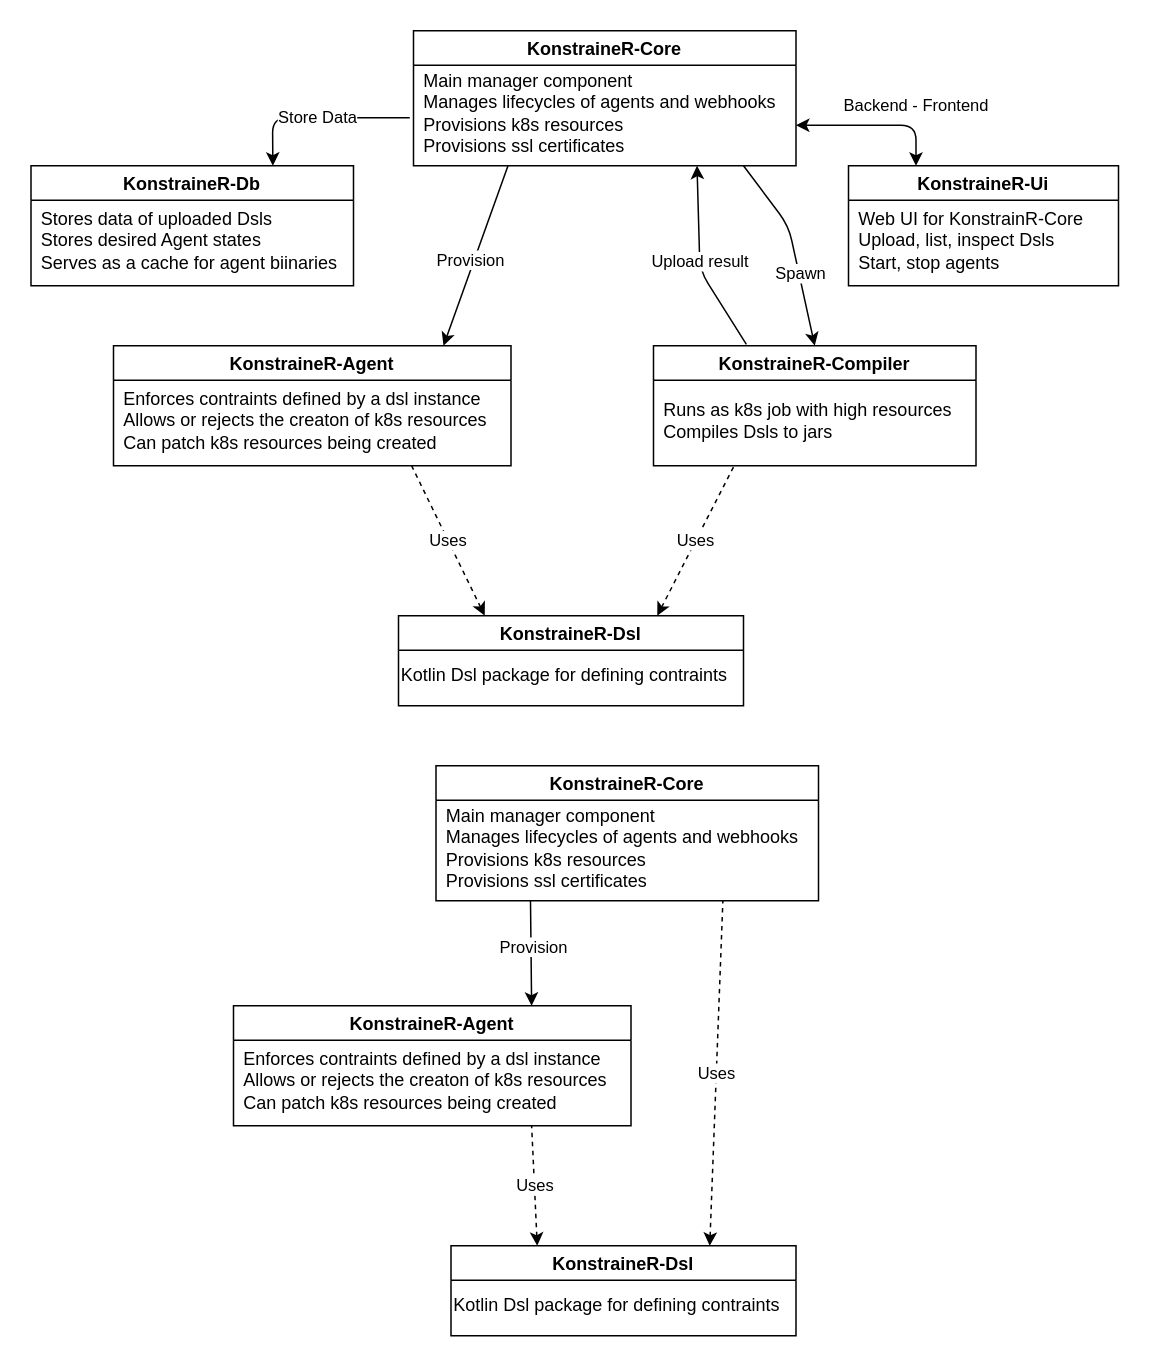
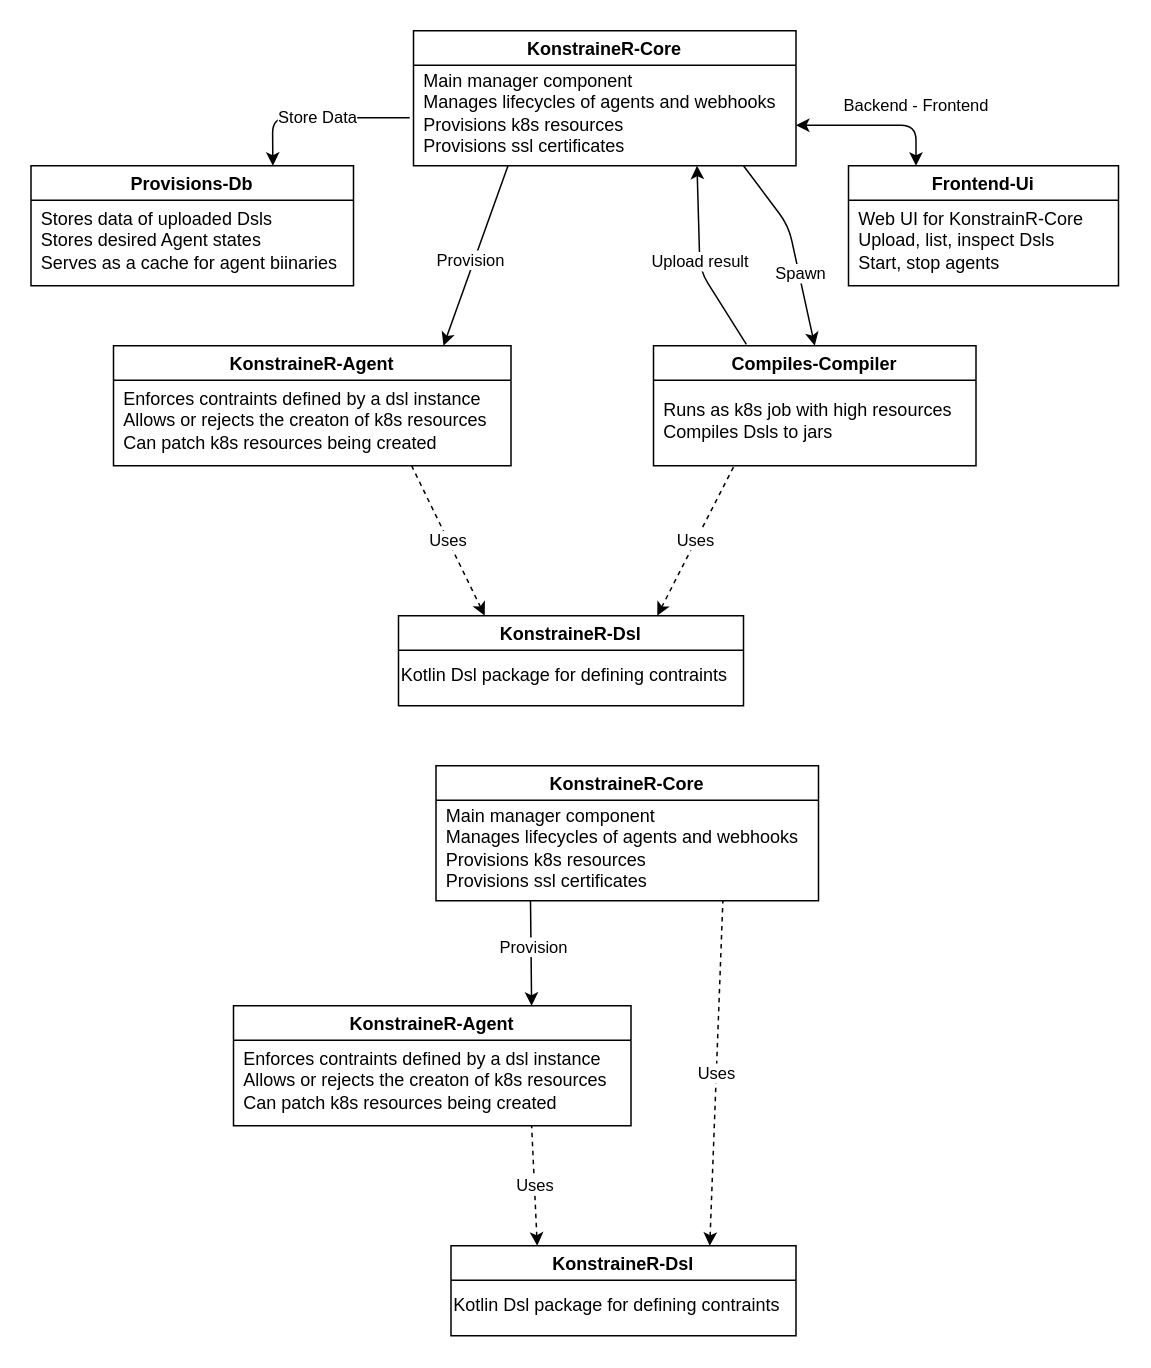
(191, 184) -> (191, 184)
(983, 184) -> (983, 184)
(814, 364) -> (814, 364)
